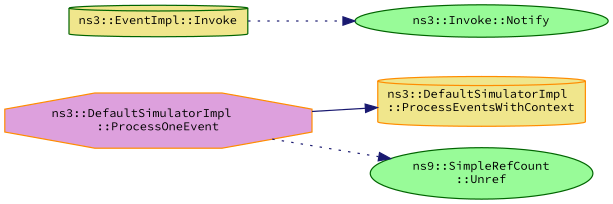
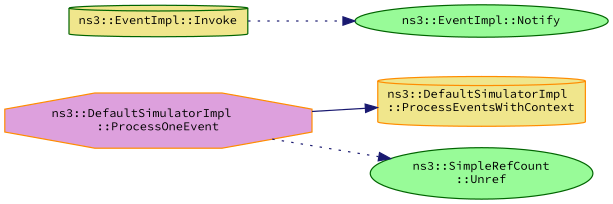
(482, 21) -> (482, 21)
(482, 173) -> (482, 173)
